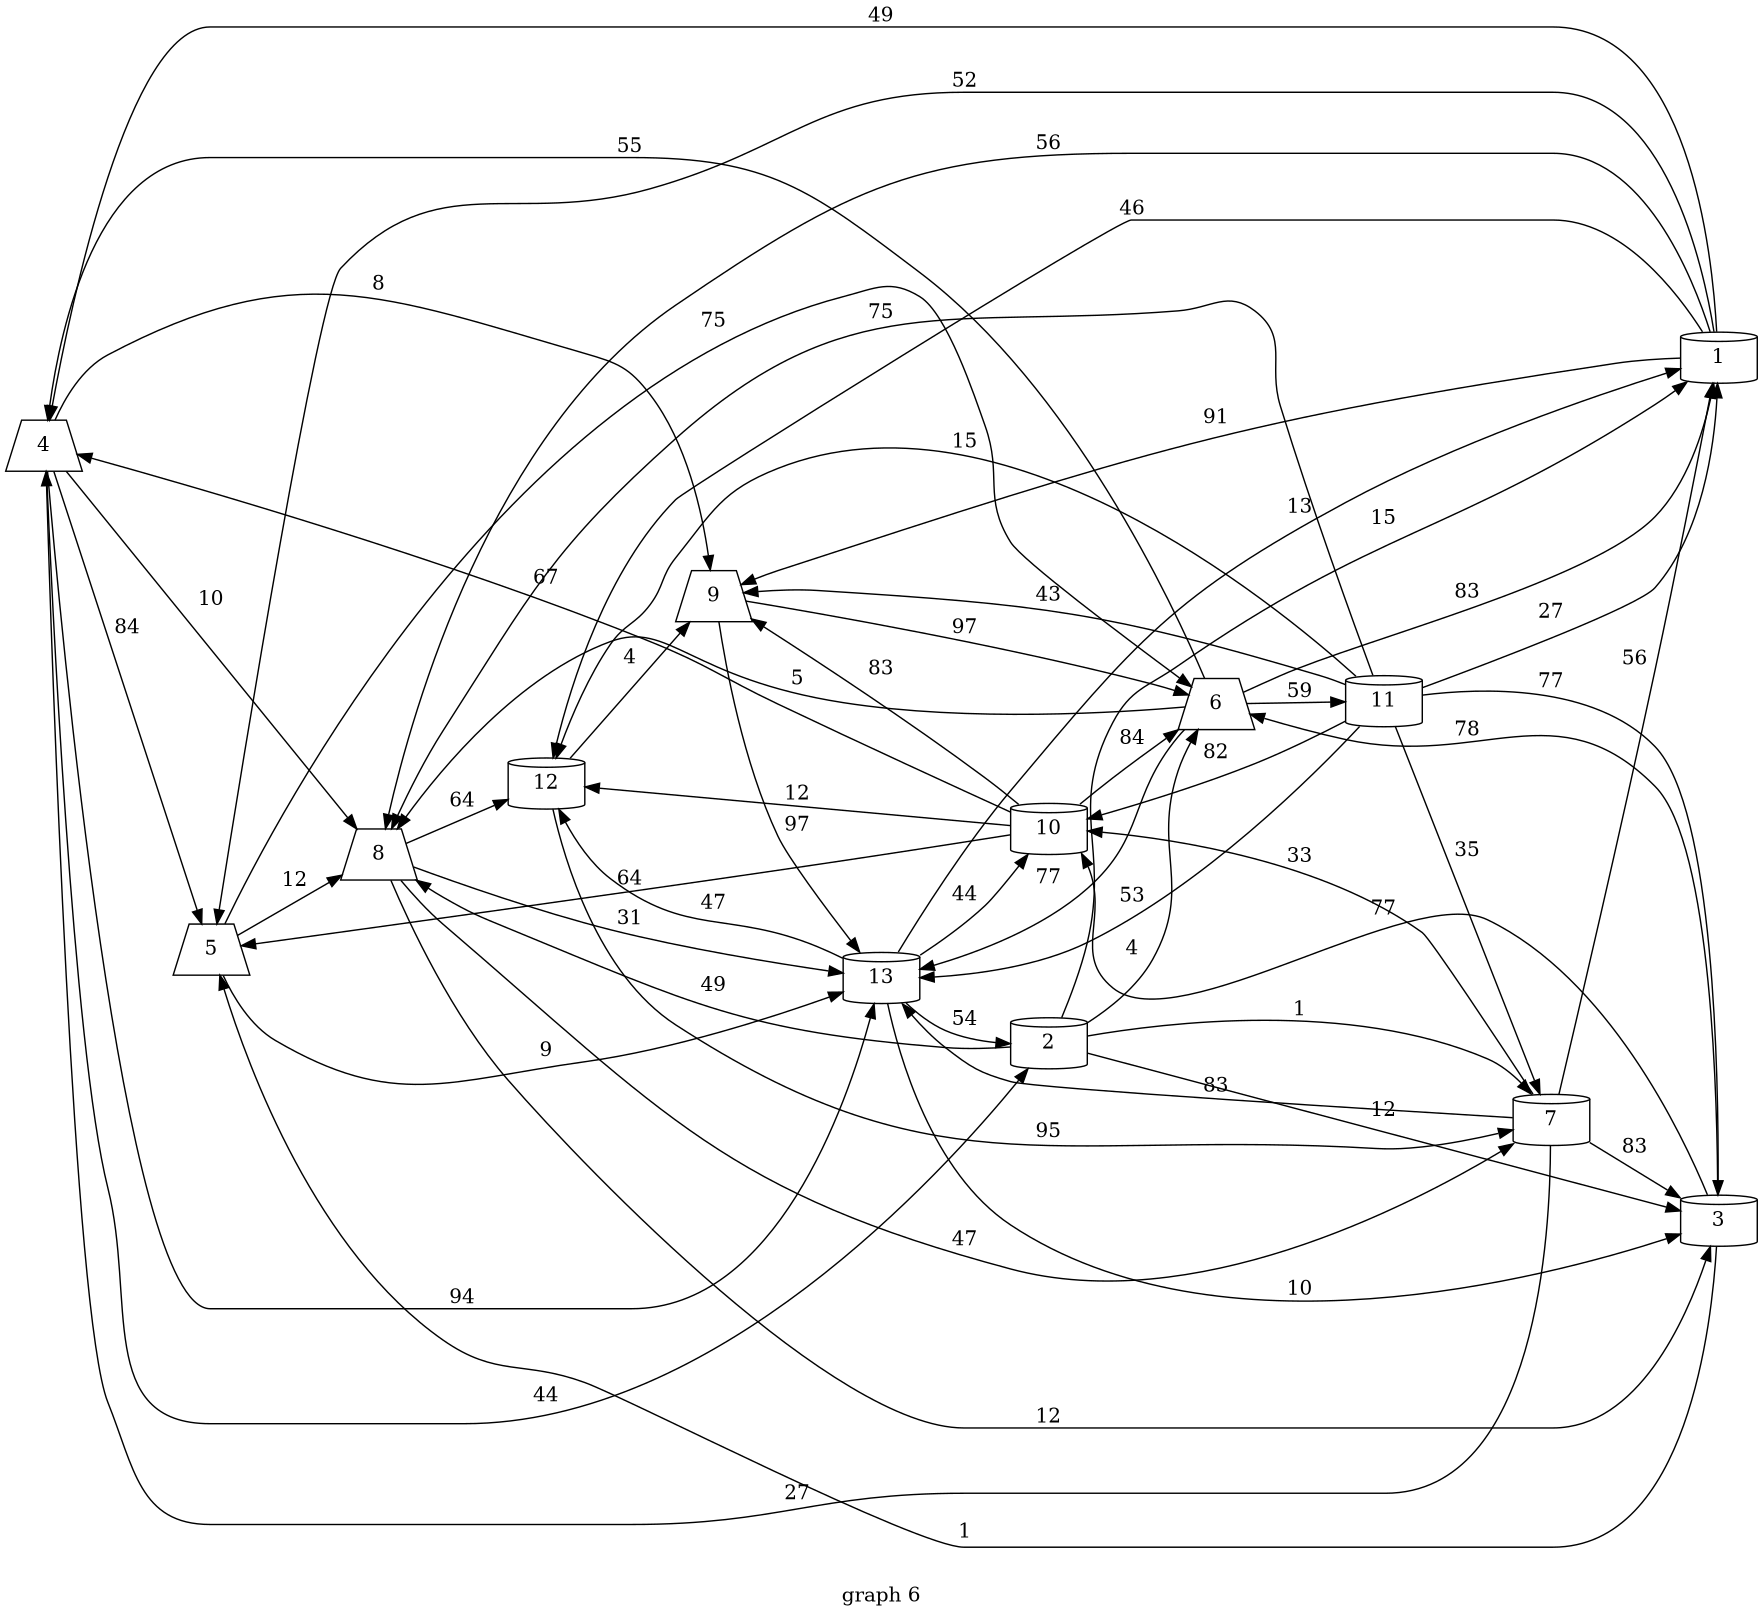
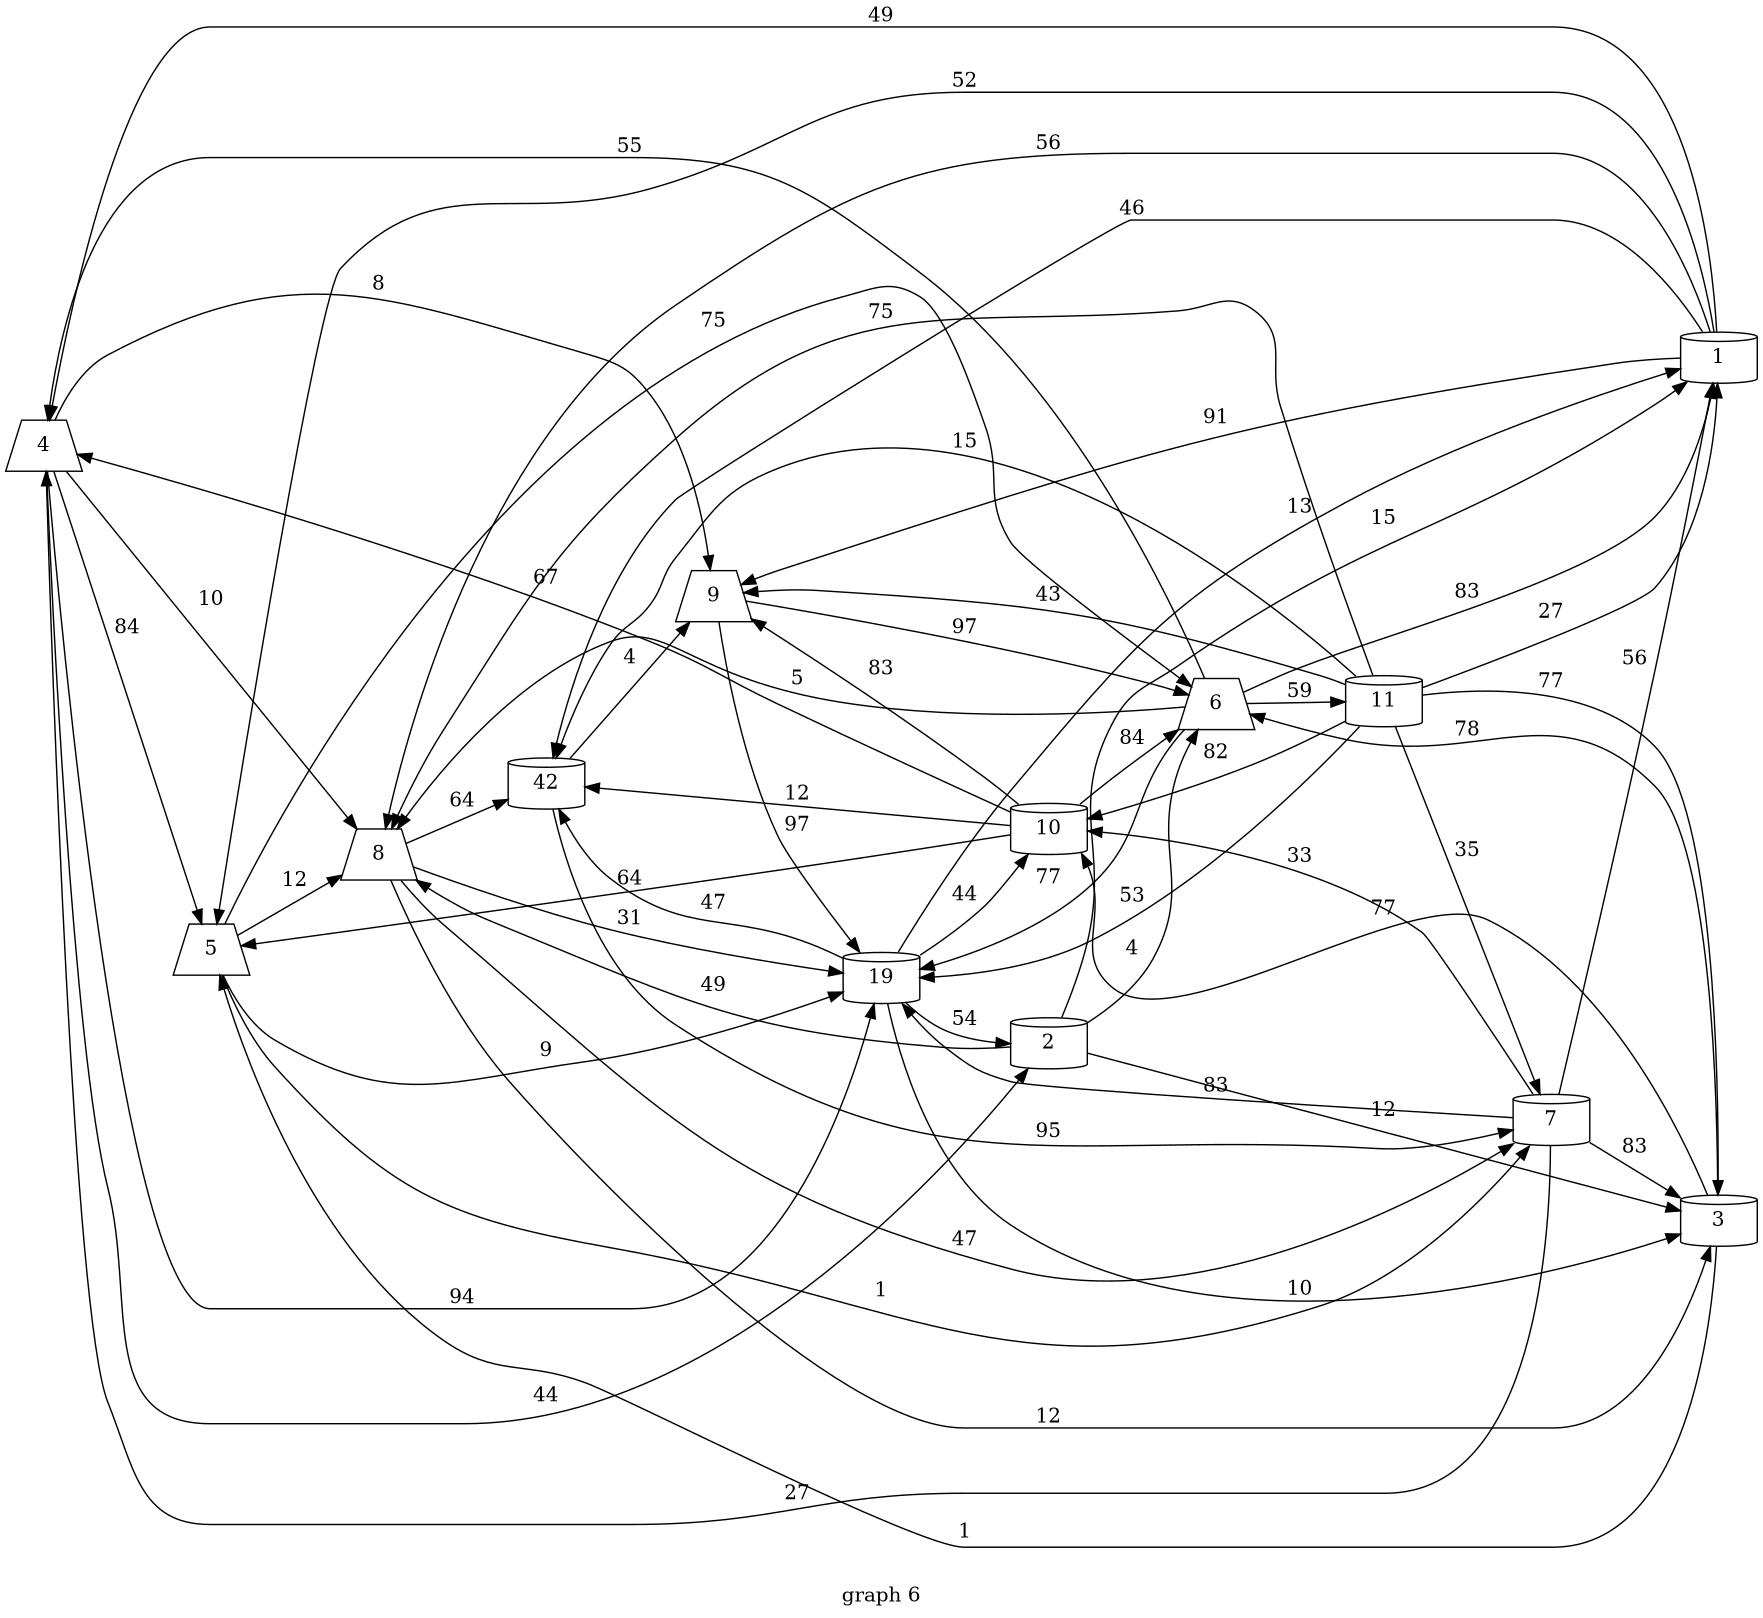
(546, 784) -> (546, 784)
(881, 978) -> (881, 978)
(1310, 1022) -> (844, 1303)
